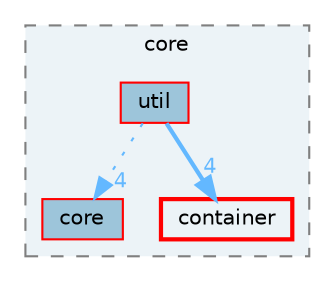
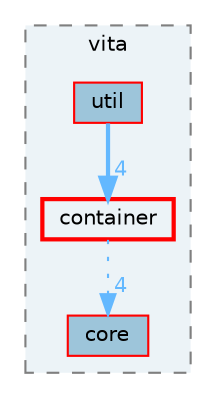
(167, 46) -> (108, 46)
(124, 152) -> (108, 267)
